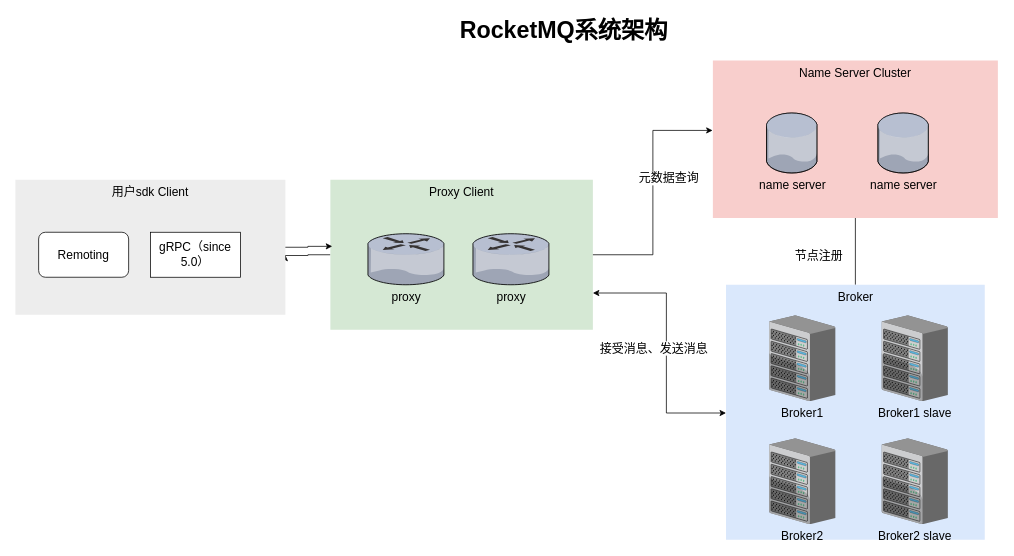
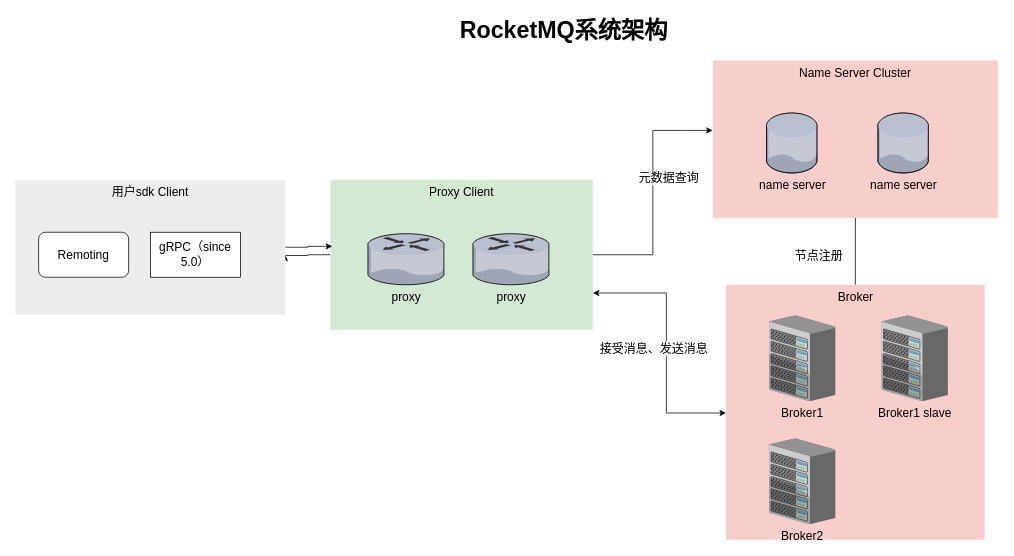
(855, 412) -> (855, 412)
(915, 481) -> none
